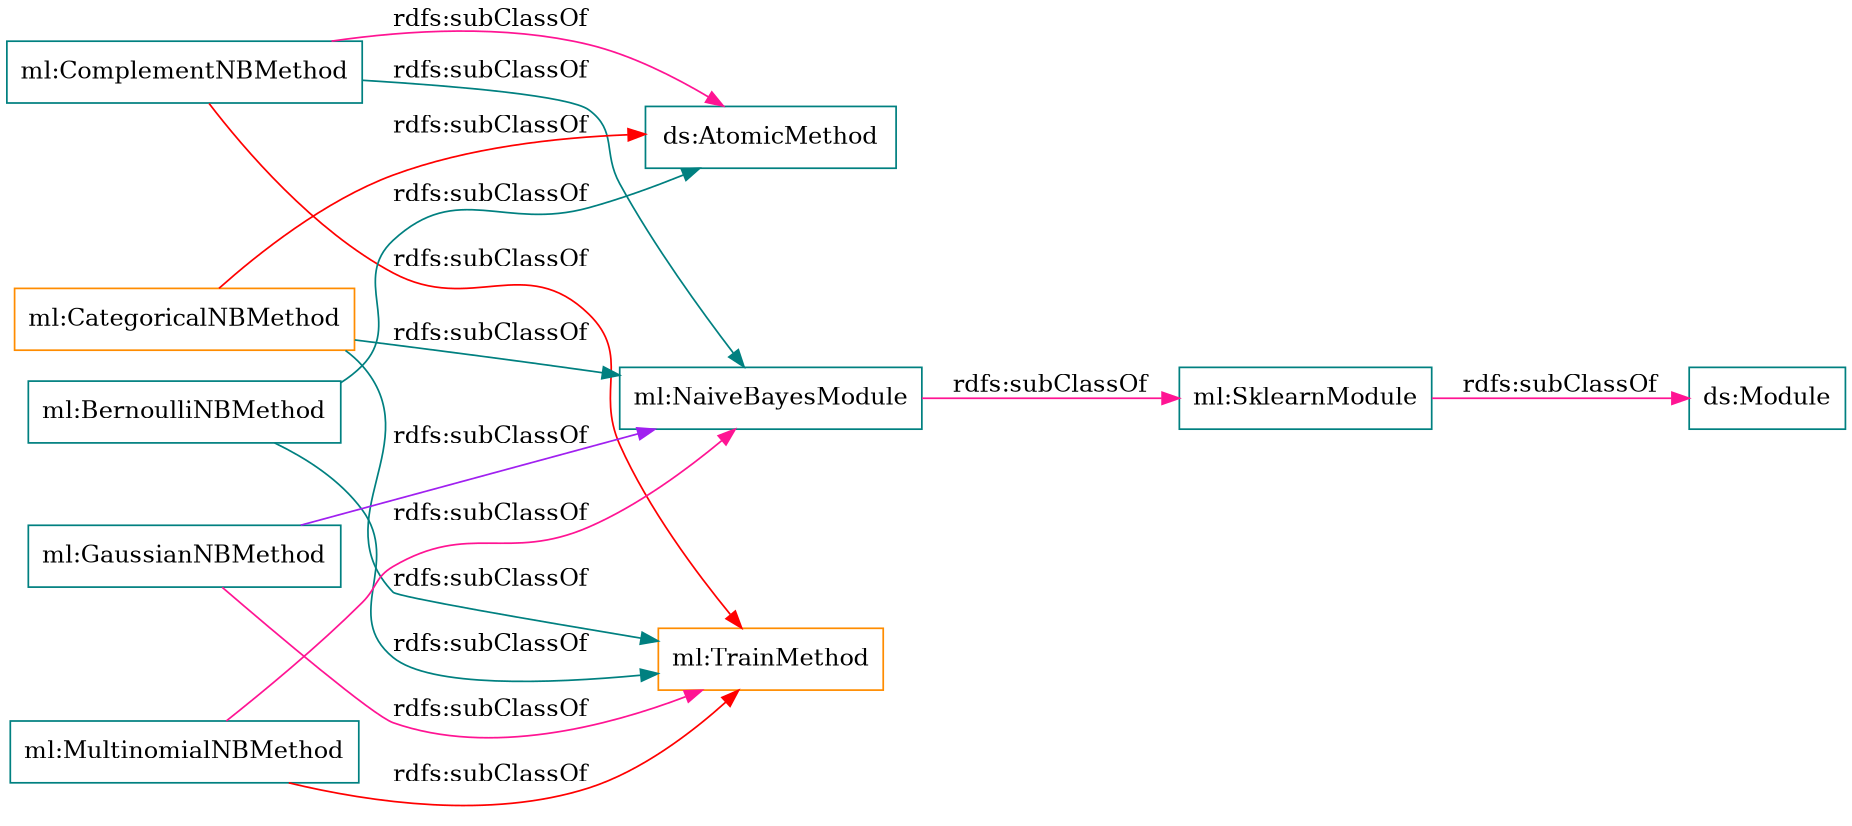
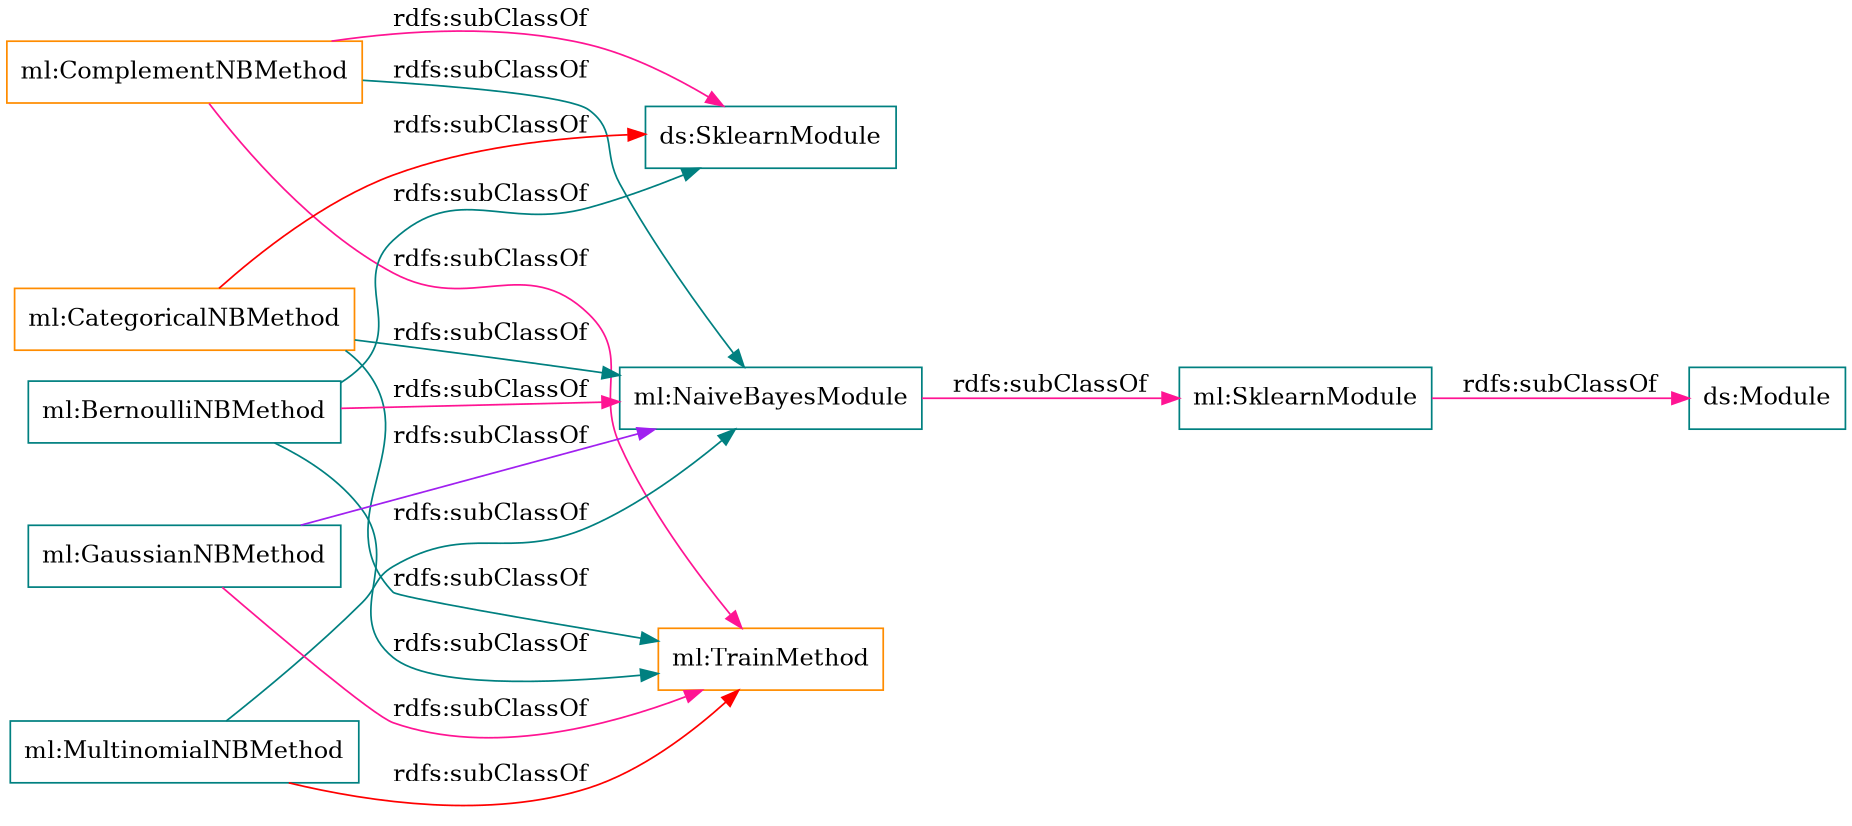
(185, 72) -> (185, 72)
(771, 137) -> (771, 137)
(538, 287) -> (538, 287)
none -> (471, 405)
(455, 545) -> (455, 545)
